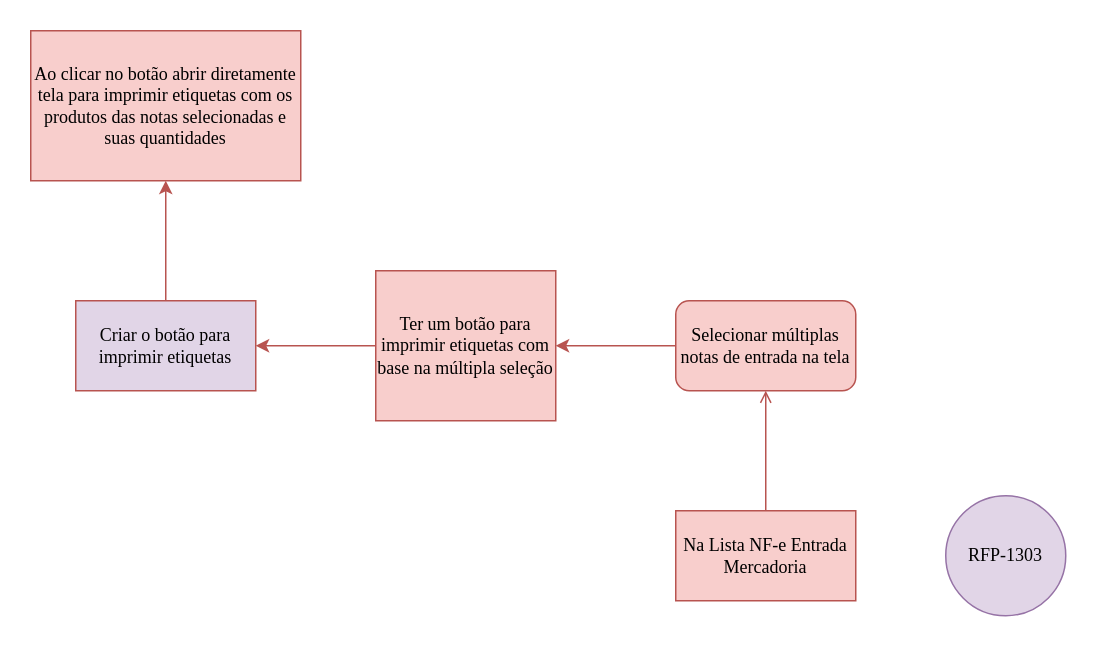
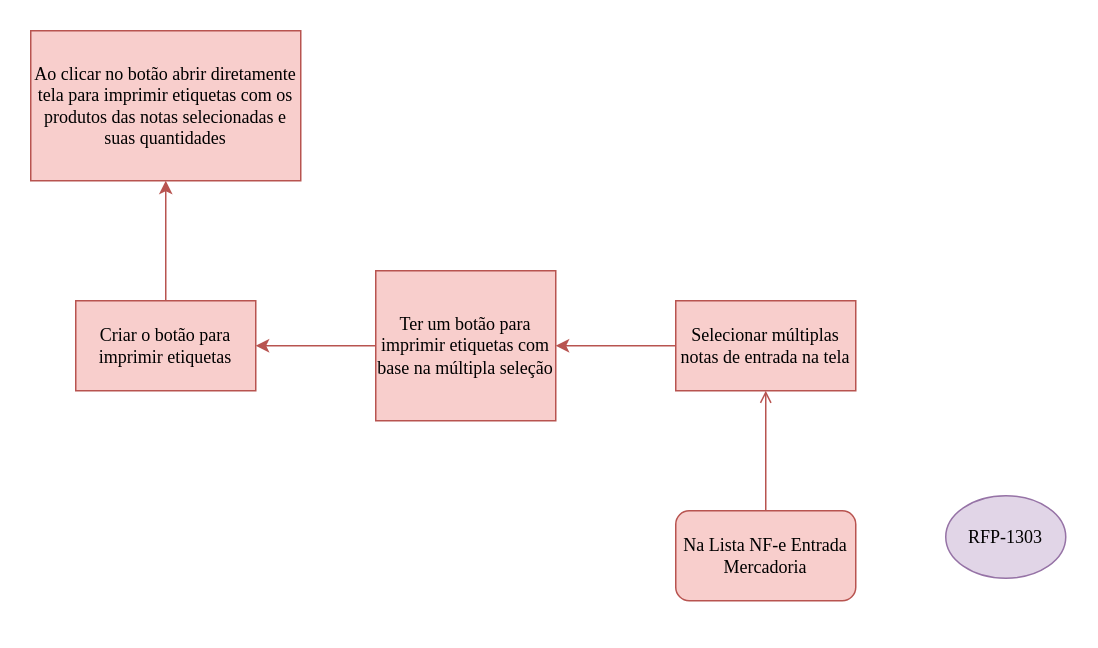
(166, 346) -> (166, 346)
(766, 346) -> (766, 346)
(766, 556) -> (766, 556)
(1006, 556) -> (1006, 537)
